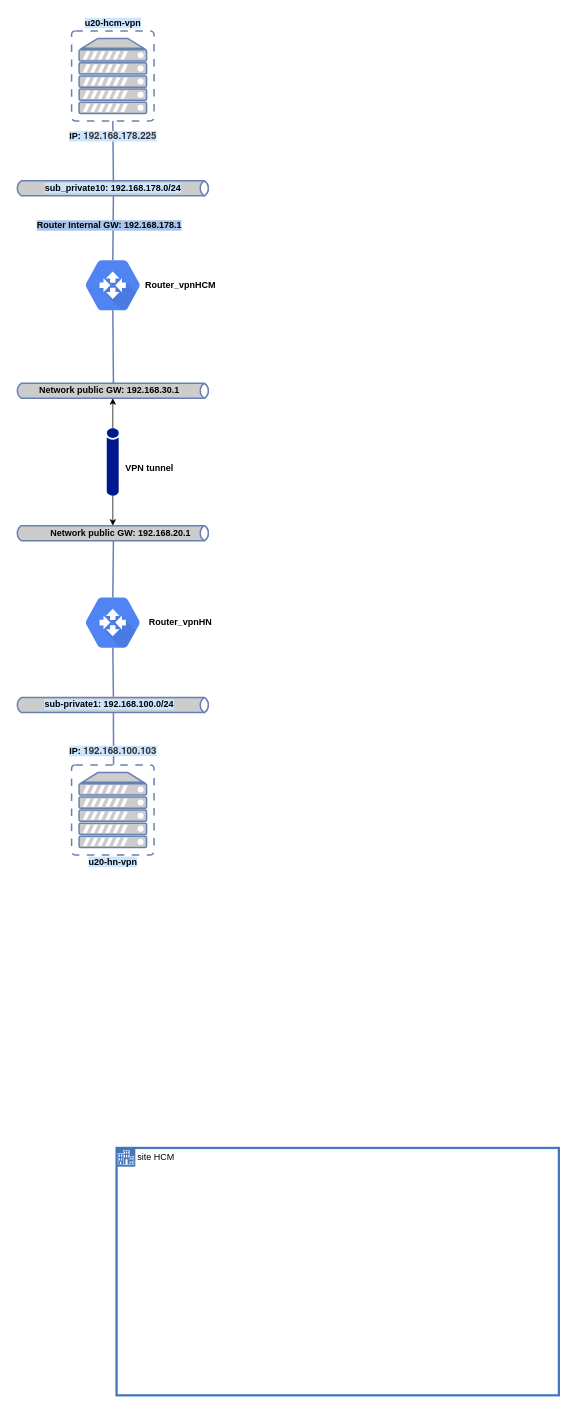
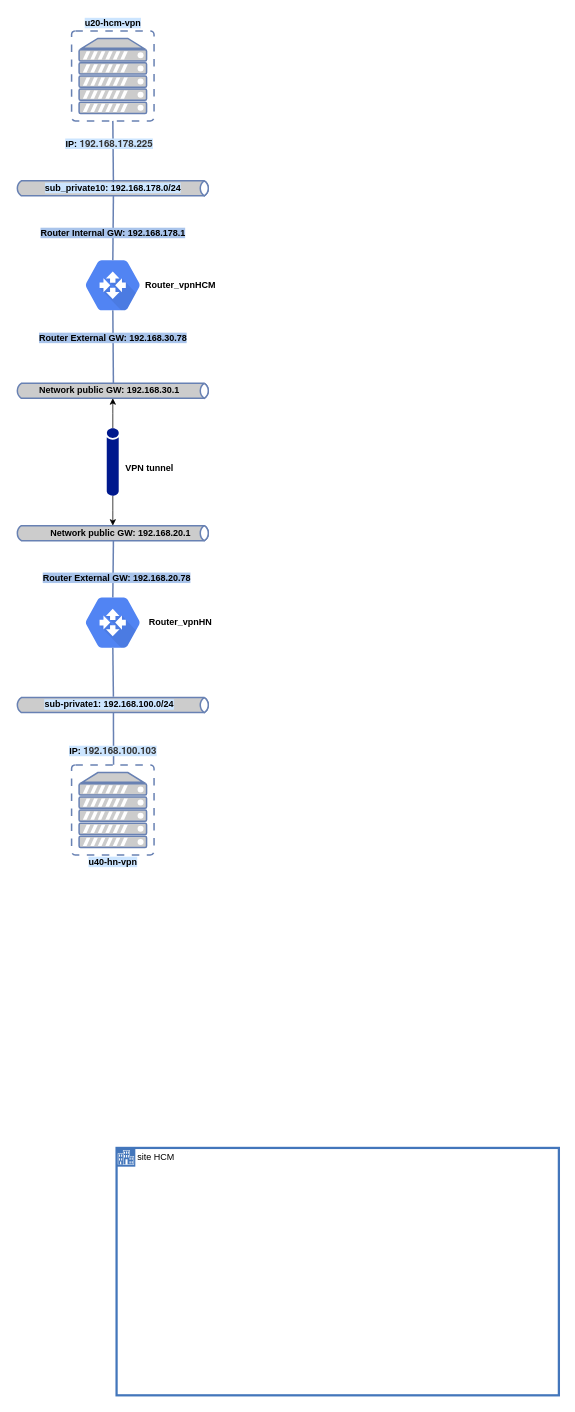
(113, 135) -> (109, 143)
(109, 225) -> (113, 233)
none -> (113, 338)
none -> (117, 578)
(113, 862) -> (113, 862)
